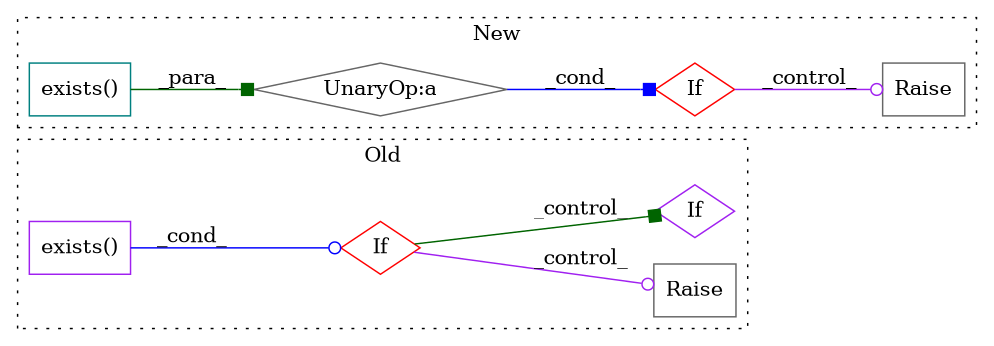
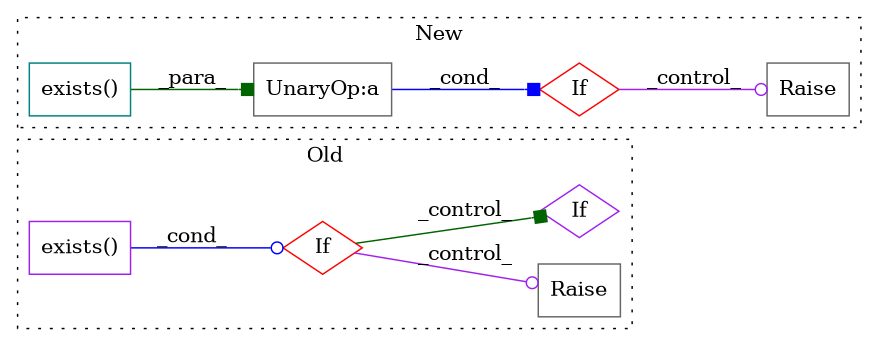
(380, 89) -> (323, 89)
